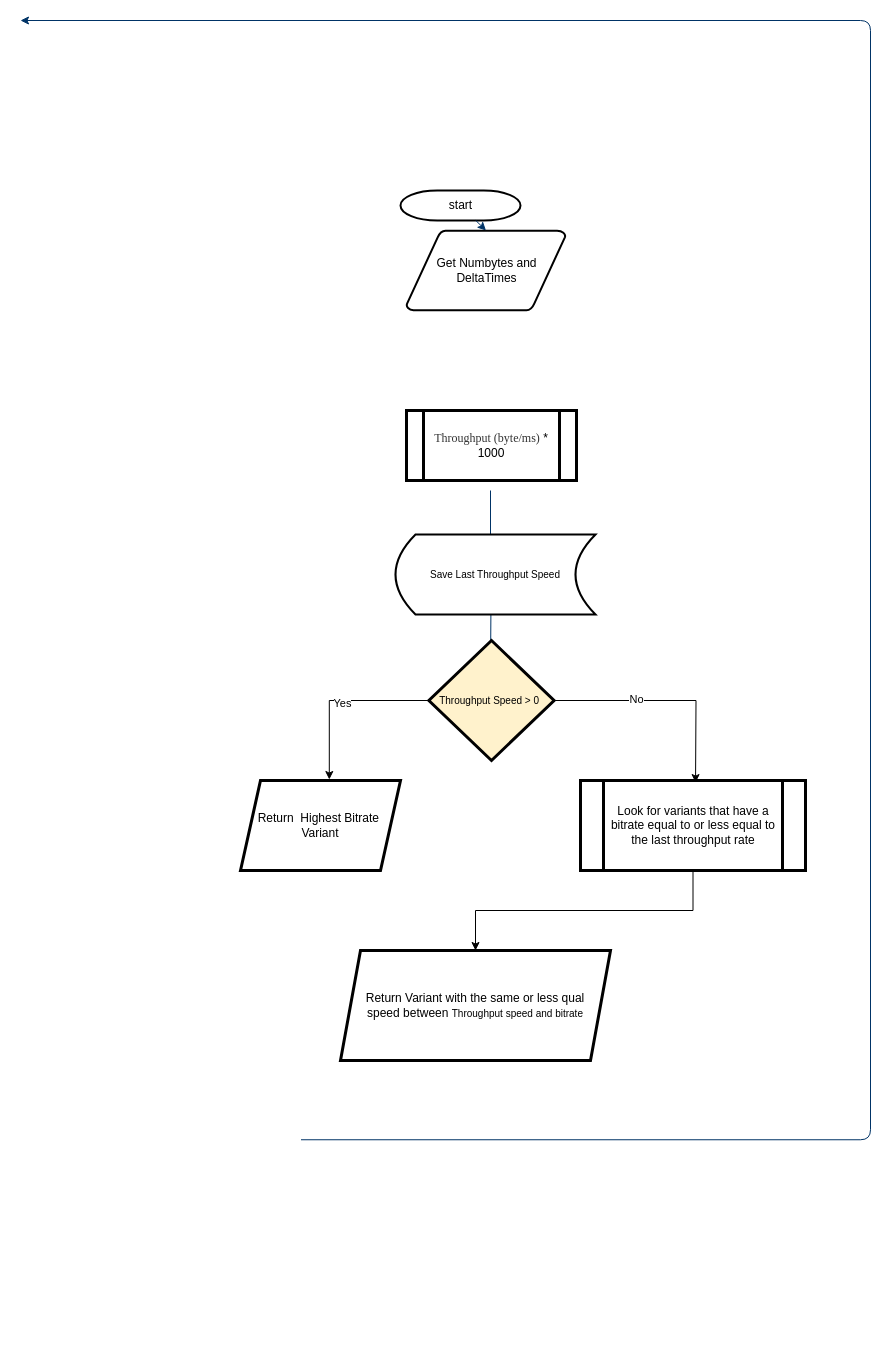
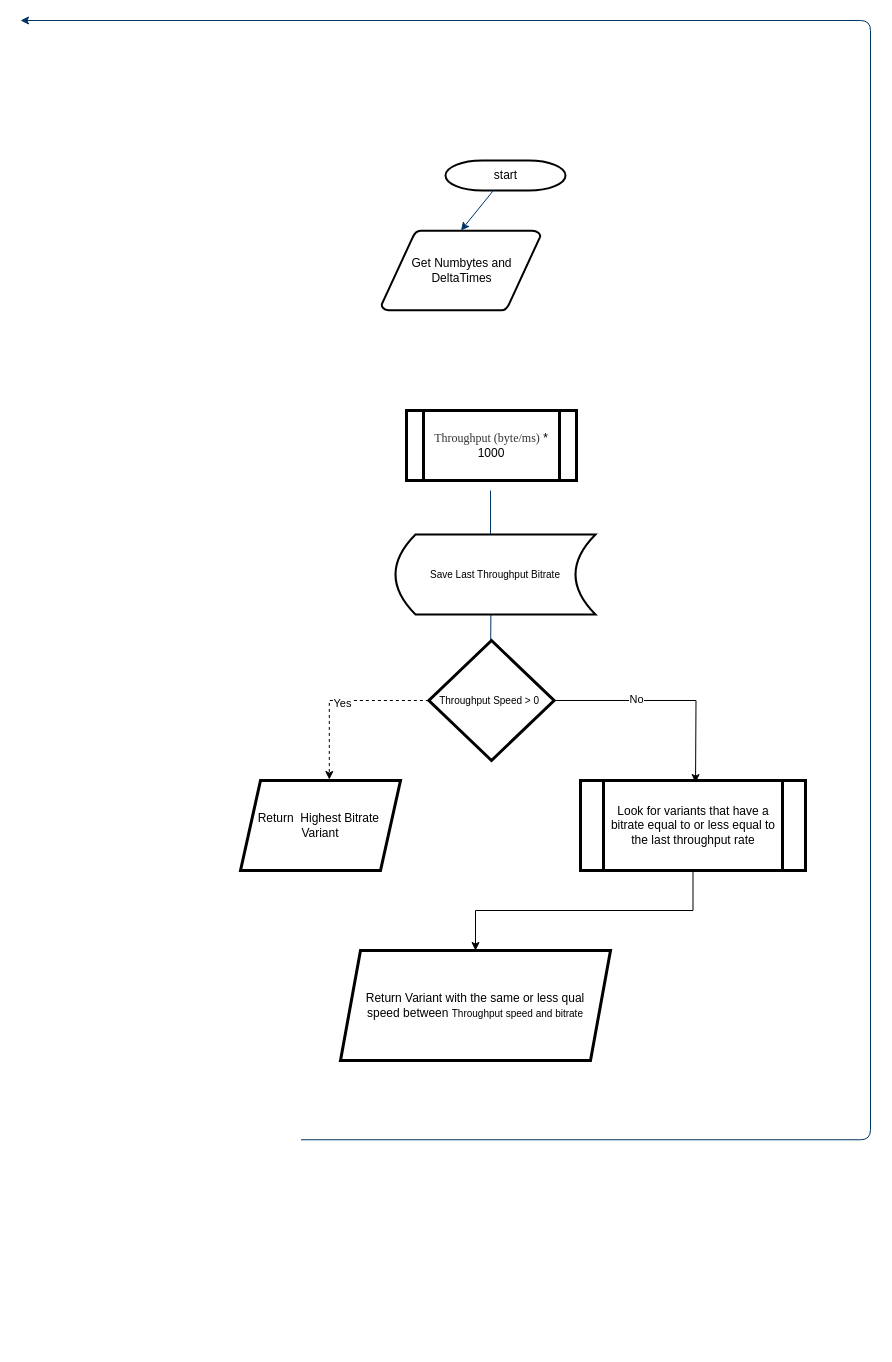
(461, 206) -> (506, 176)
(486, 271) -> (461, 271)
(496, 575) -> (496, 575)
(389, 701) -> (389, 701)
(491, 701) -> (491, 701)
